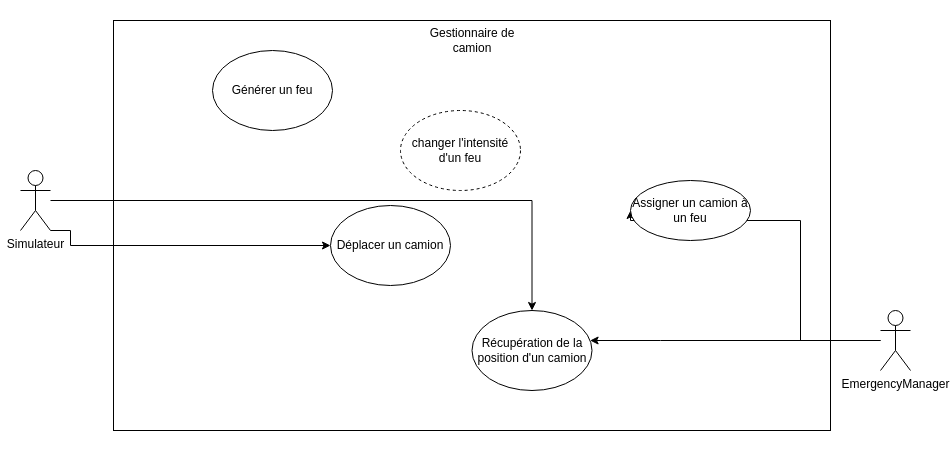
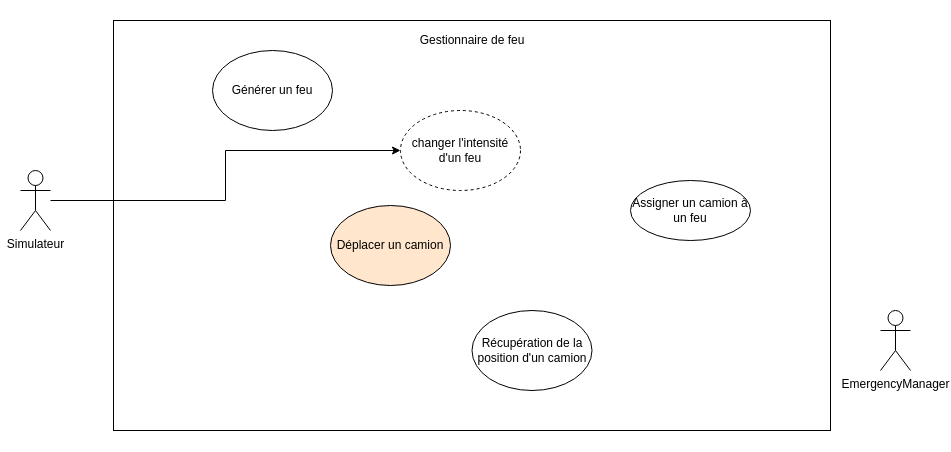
(473, 41) -> (473, 41)
(429, 201) -> (284, 151)
(180, 246) -> none
(391, 246) -> (391, 246)
(801, 253) -> none
(698, 341) -> none
